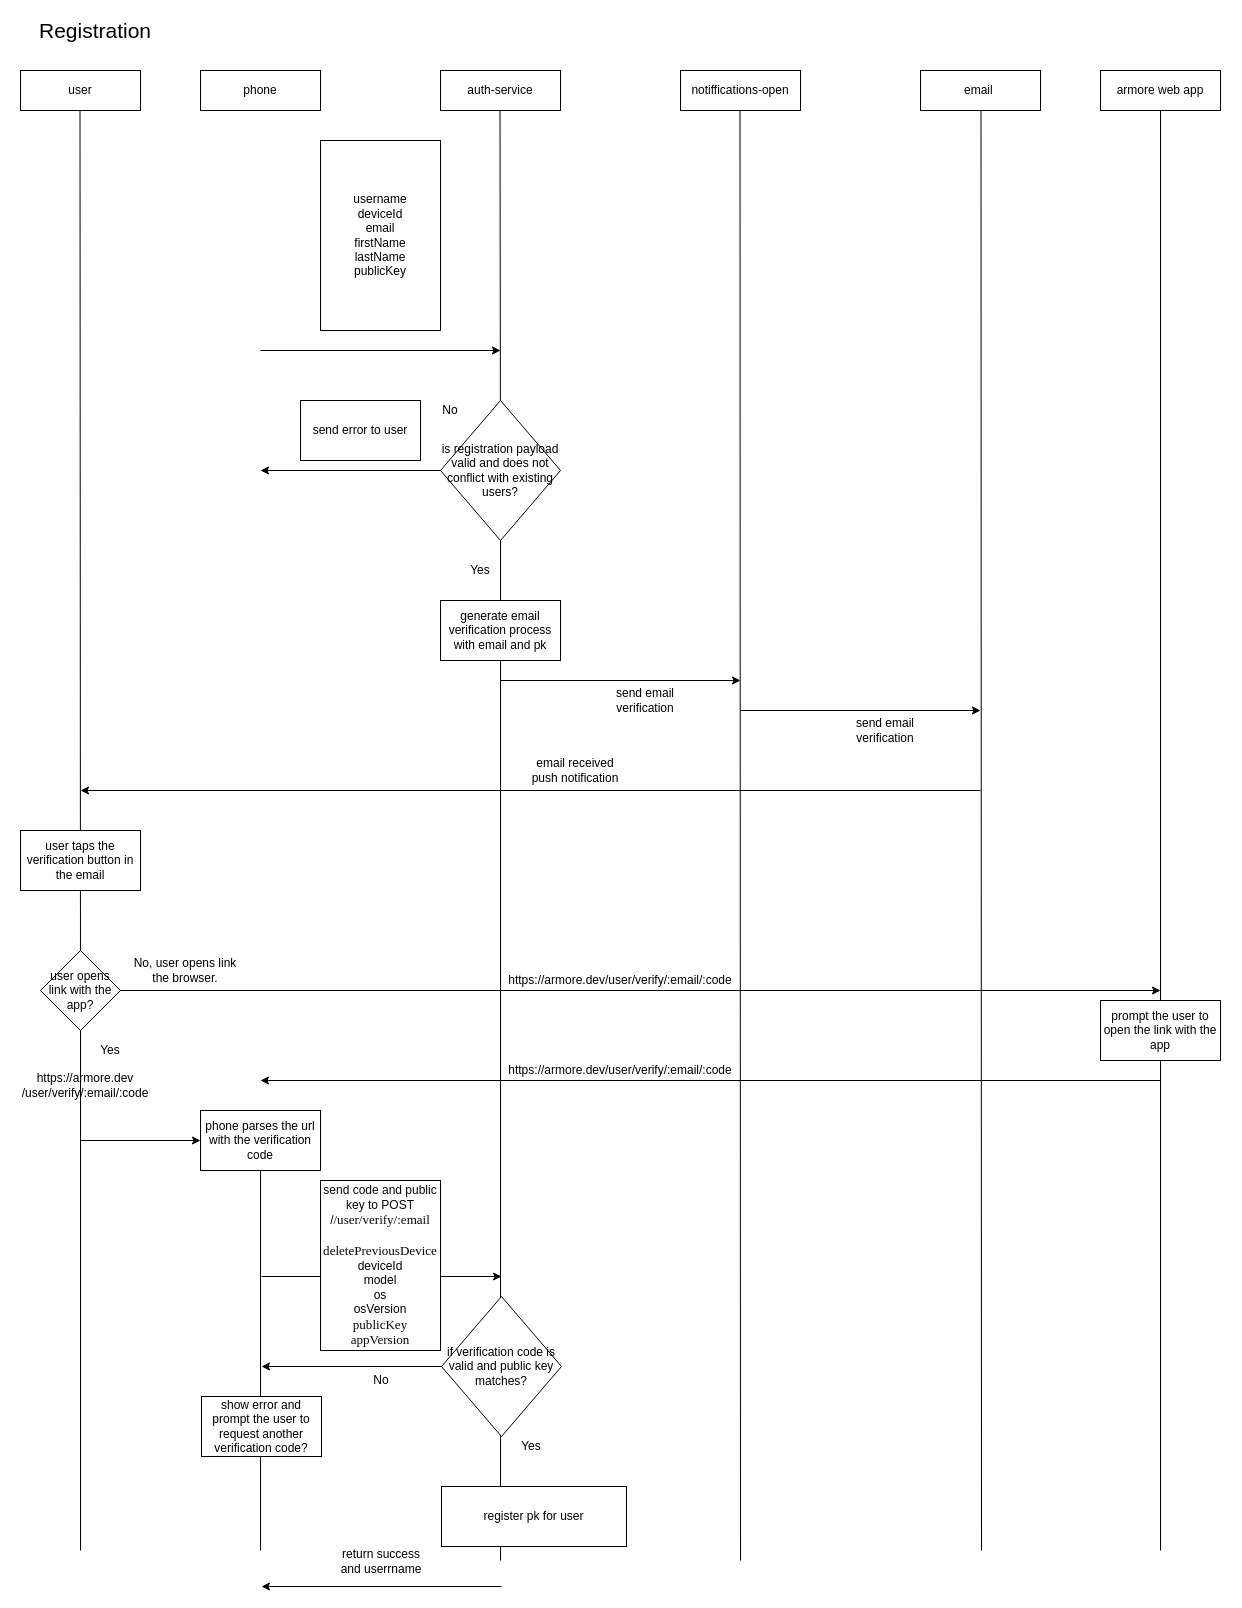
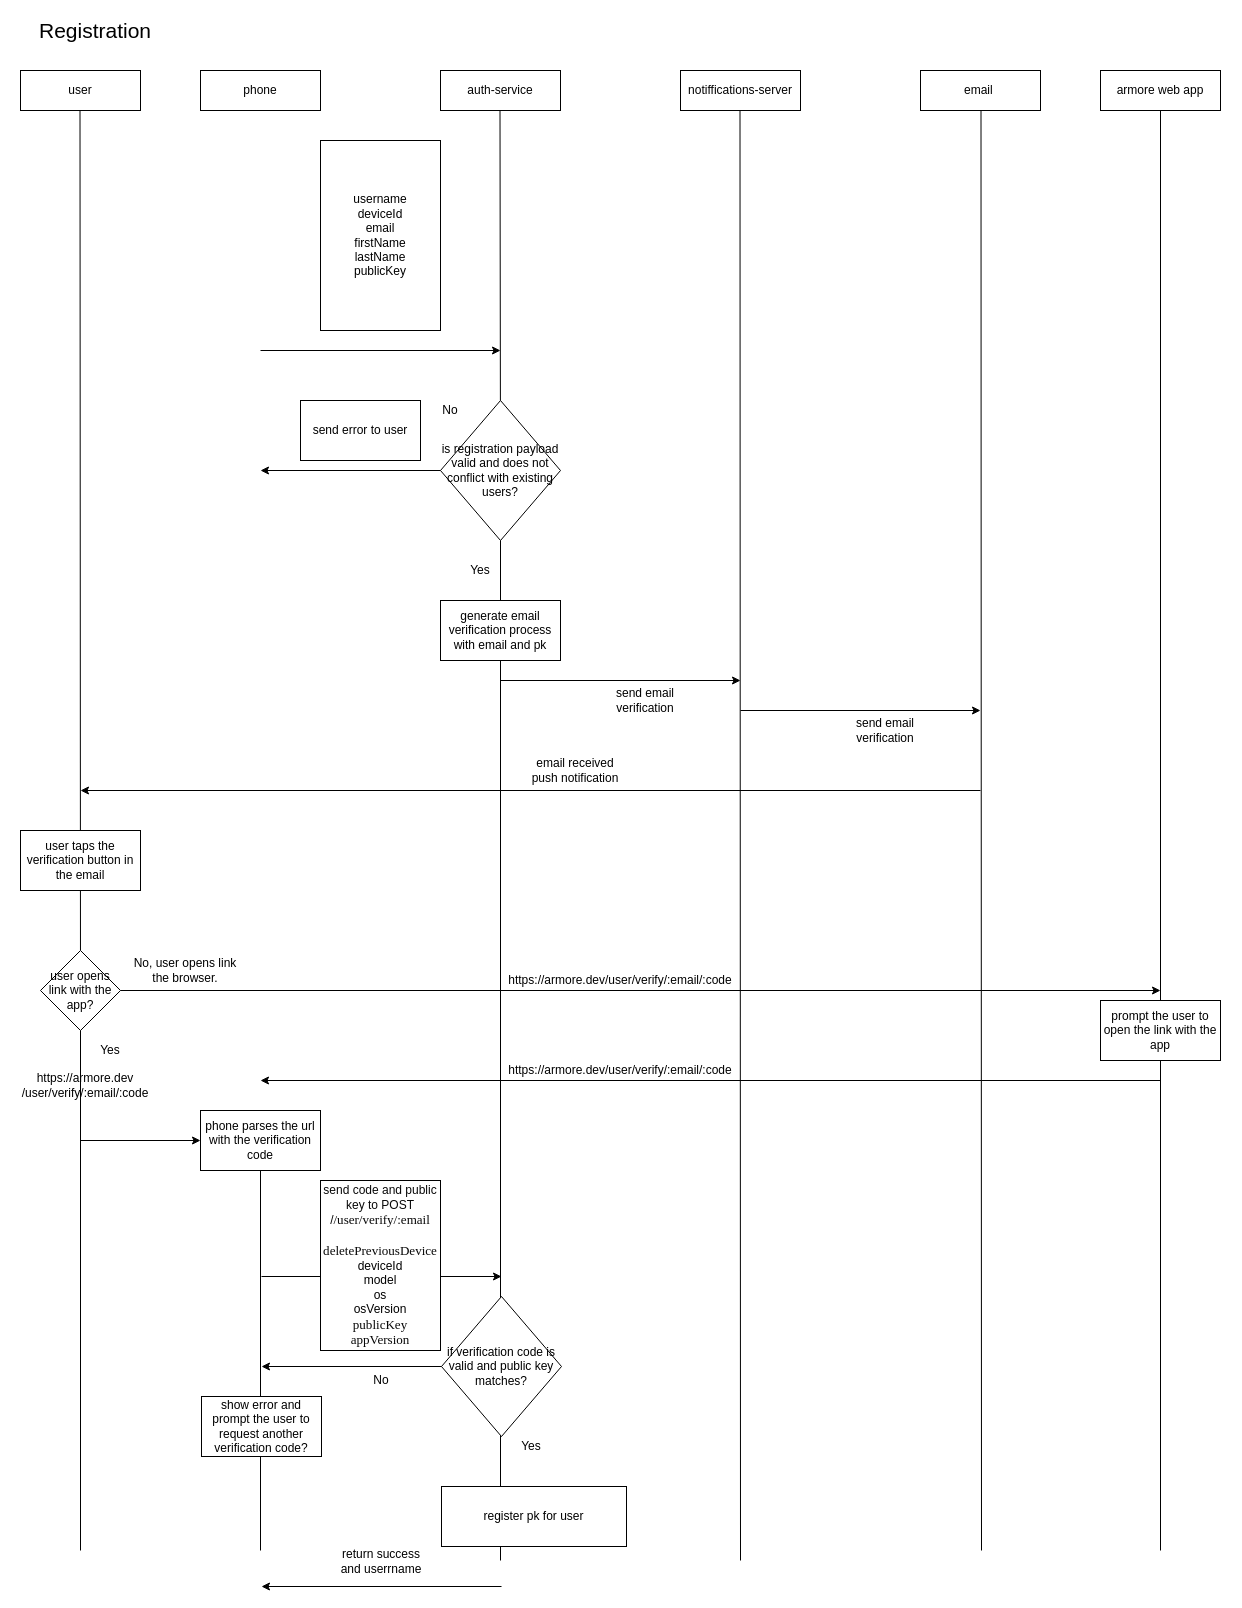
(741, 91) -> (741, 91)
